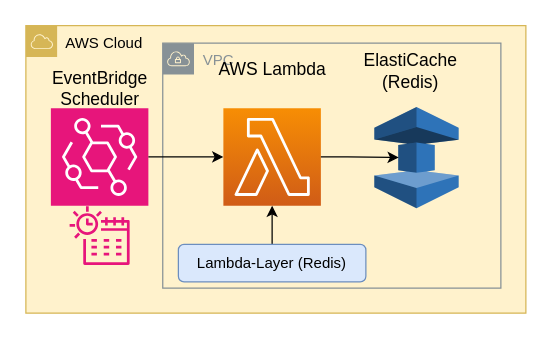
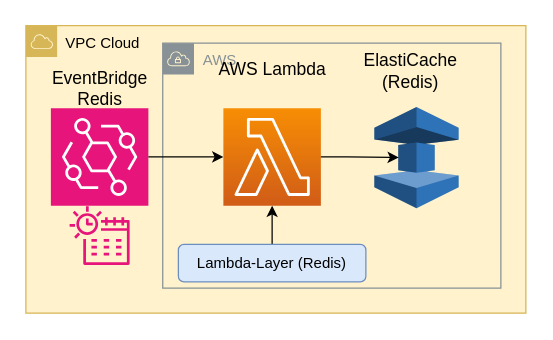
(100, 43) -> (100, 43)
(216, 61) -> (216, 61)
(100, 88) -> (100, 88)
